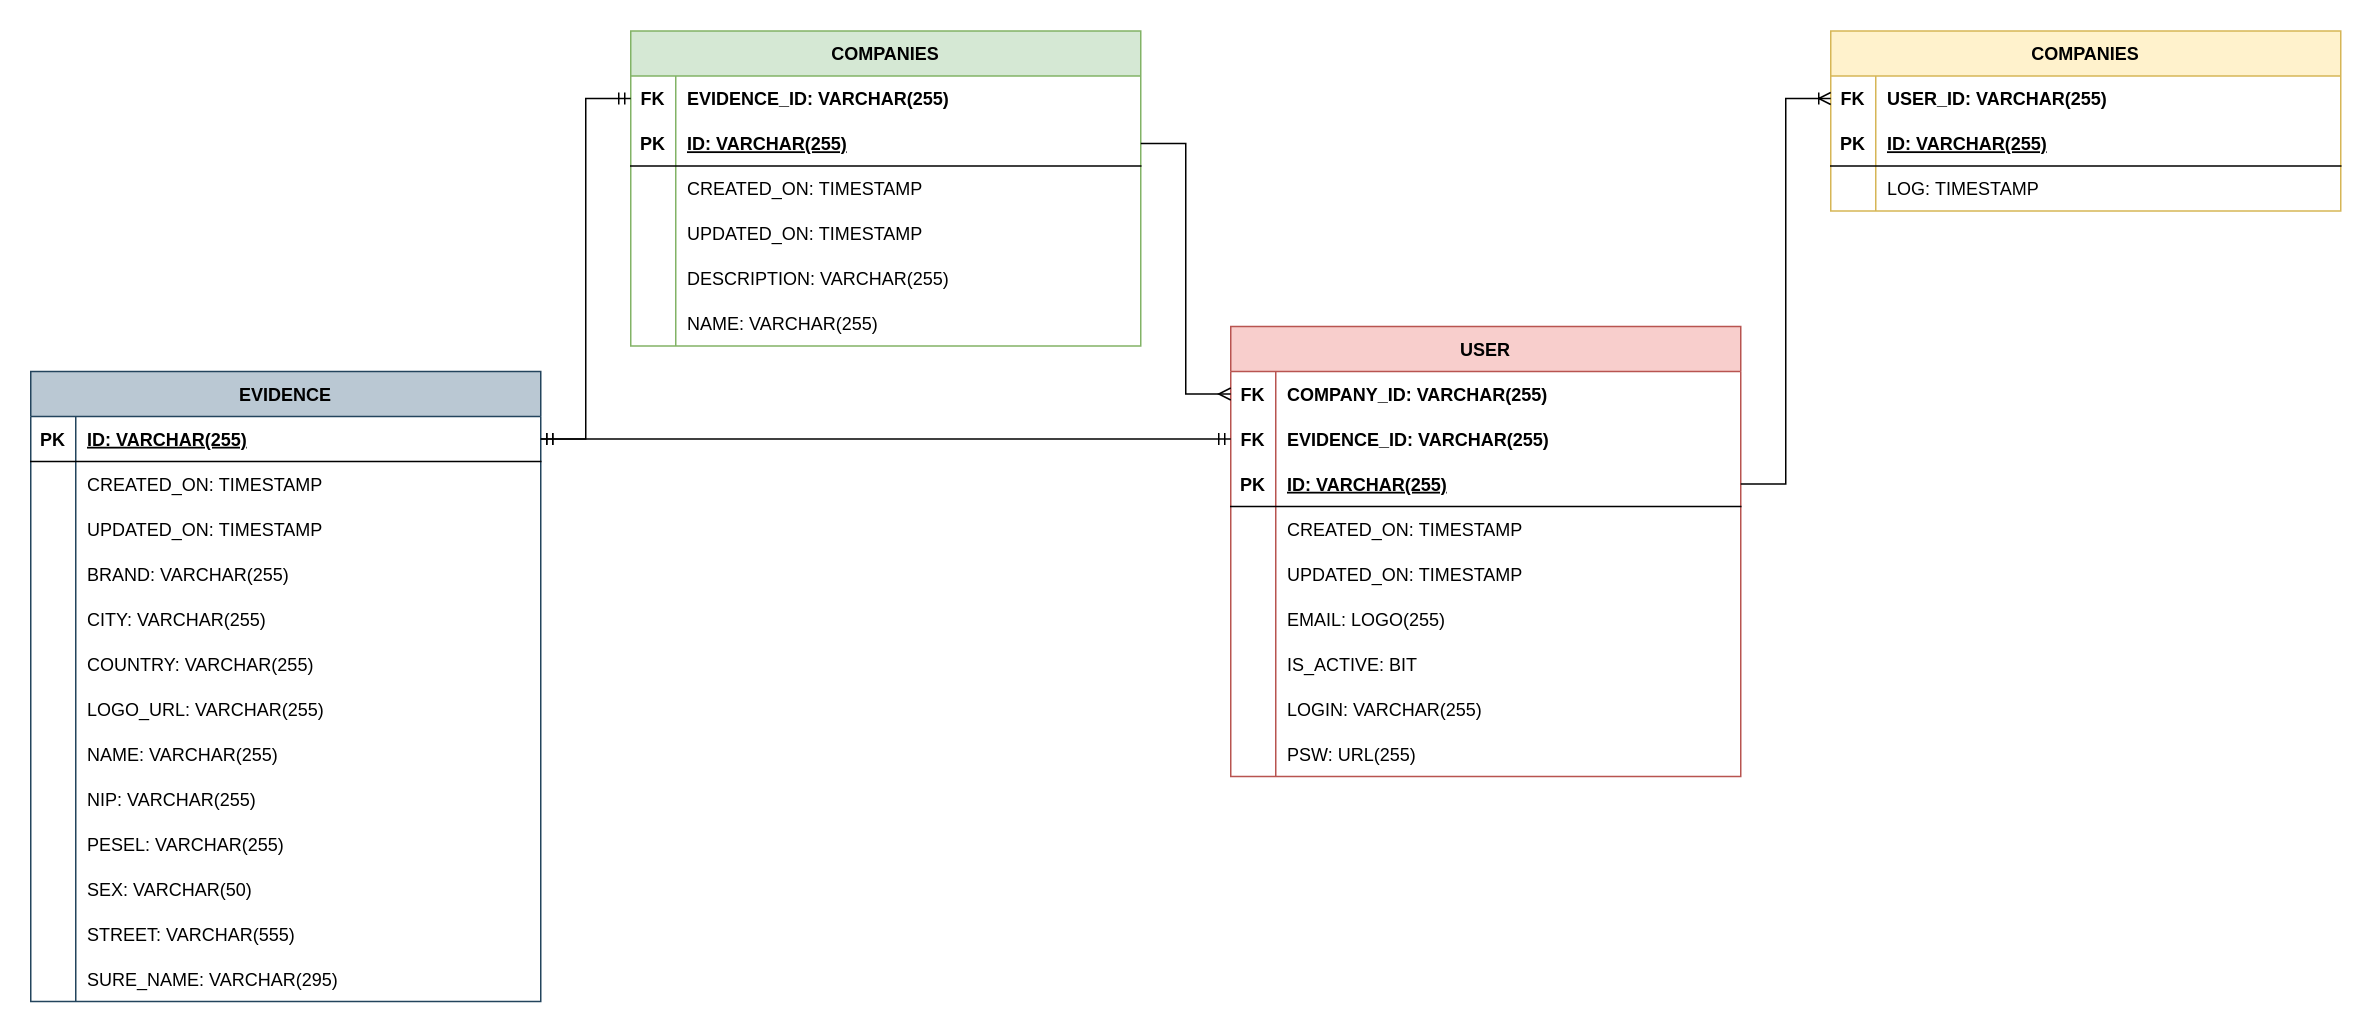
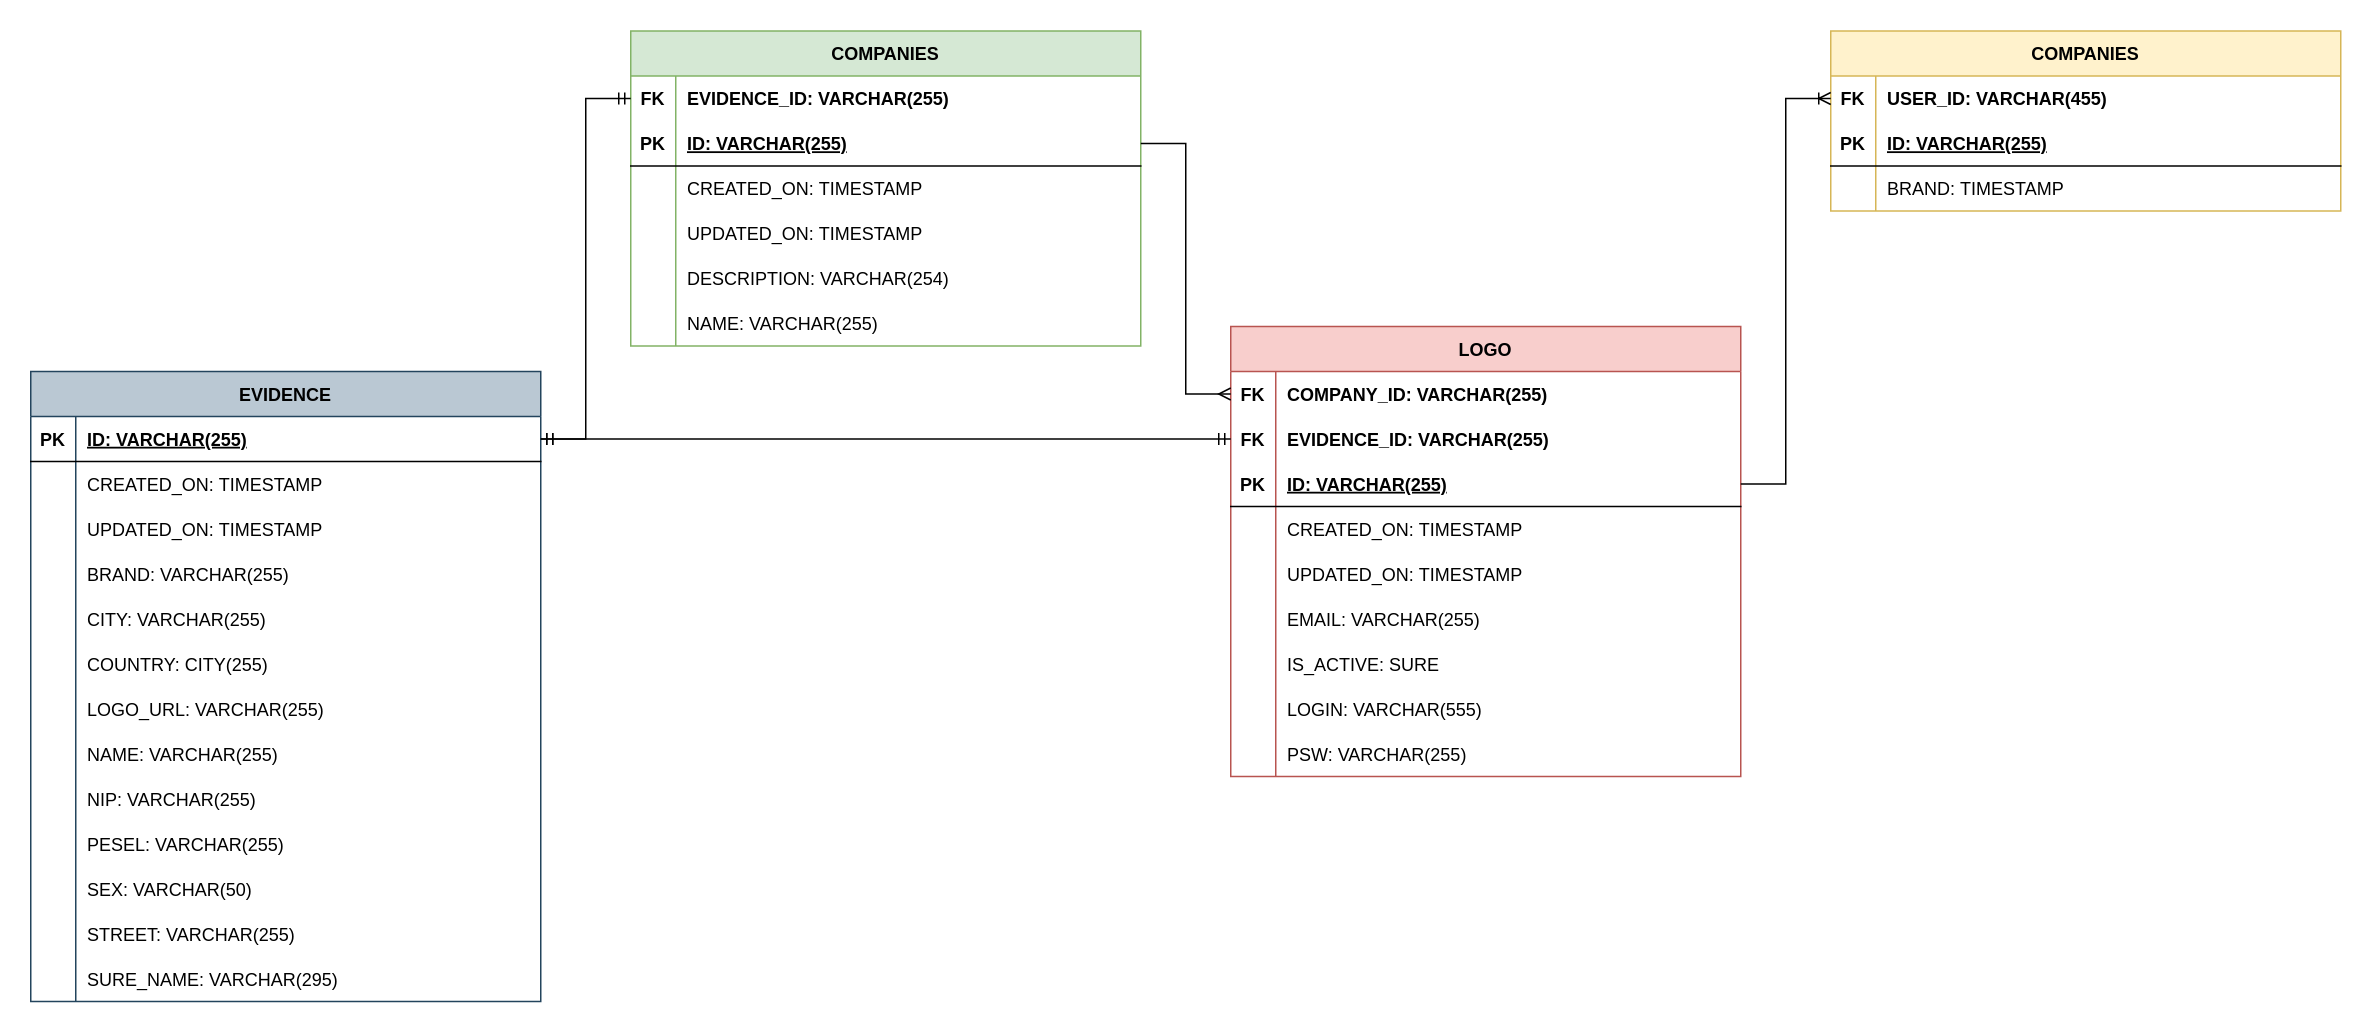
(1991, 99) -> (1991, 99)
(1955, 189) -> (1965, 189)
(811, 279) -> (811, 279)
(1485, 350) -> (1485, 350)
(1365, 620) -> (1380, 620)
(191, 665) -> (175, 665)
(1353, 665) -> (1358, 665)
(1380, 710) -> (1380, 710)
(1350, 755) -> (1370, 755)
(185, 935) -> (185, 935)
